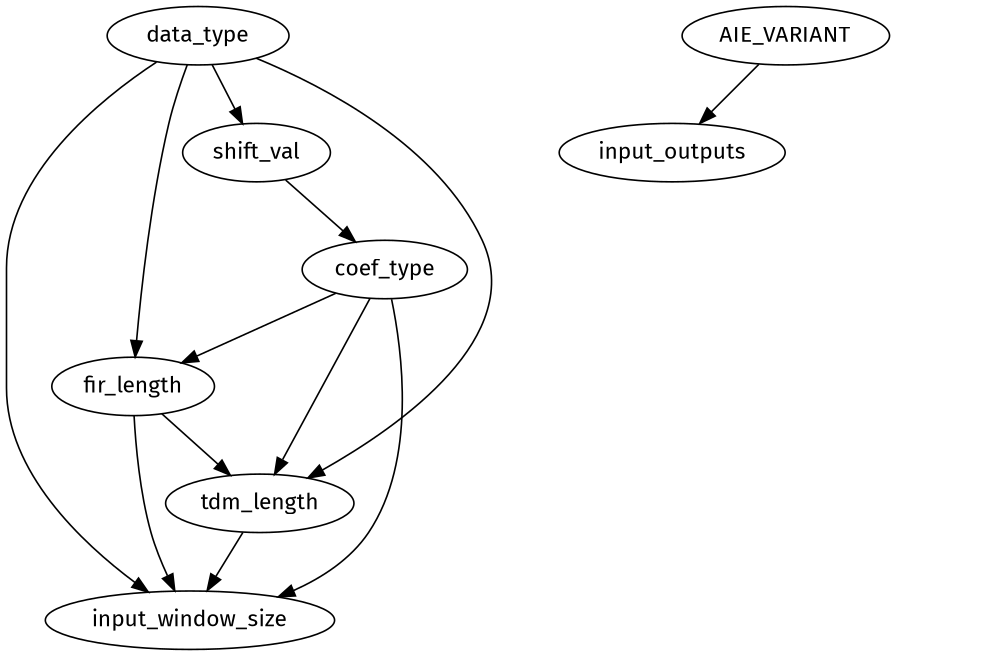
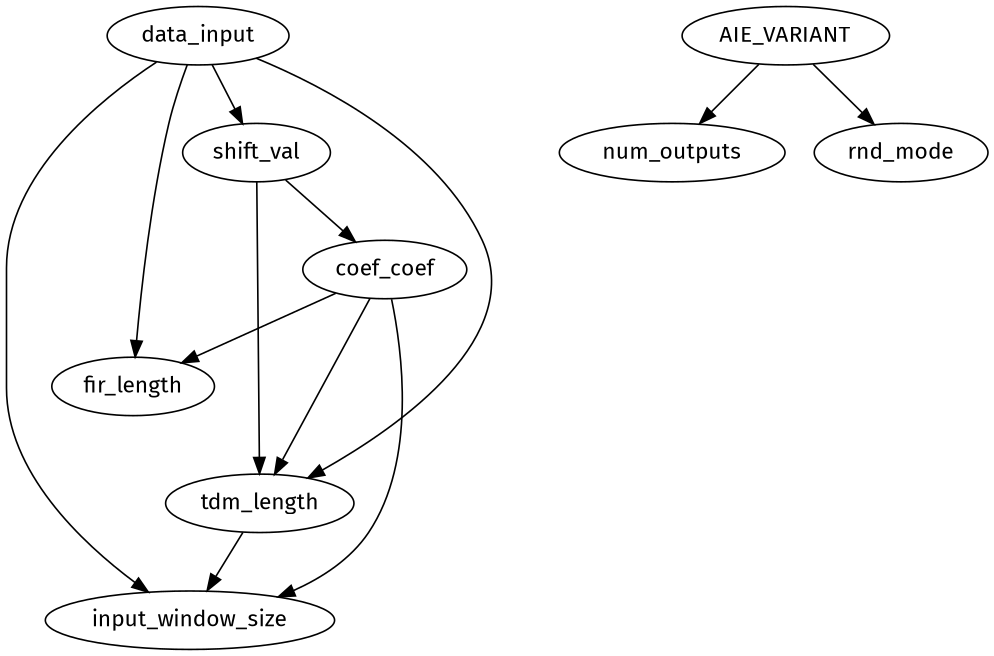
(198, 36) -> (198, 36)
(672, 153) -> (672, 153)
none -> (901, 153)
(385, 270) -> (385, 270)
(190, 439) -> (258, 313)
(143, 497) -> none
